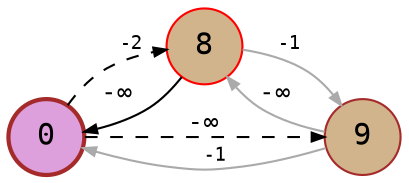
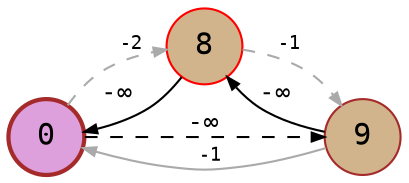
(293, 64) -> (293, 64)
(105, 70) -> (105, 70)
(277, 117) -> (277, 117)
(205, 156) -> (205, 156)
